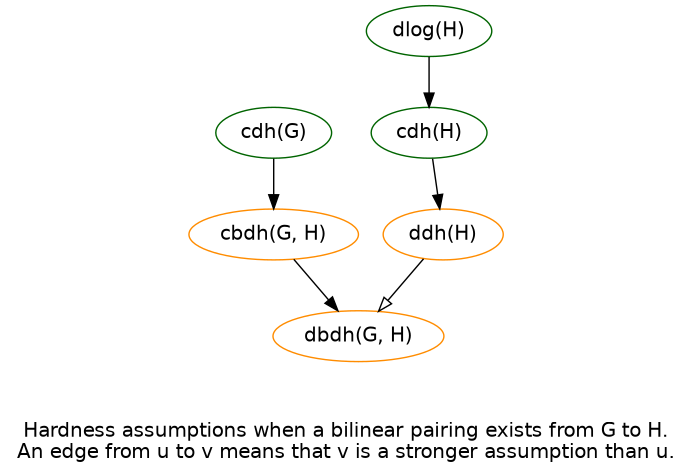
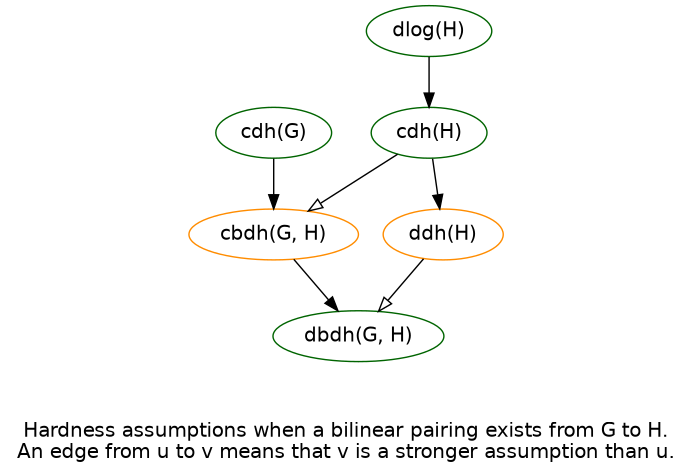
none -> (359, 179)
(358, 336) -> (358, 336)
